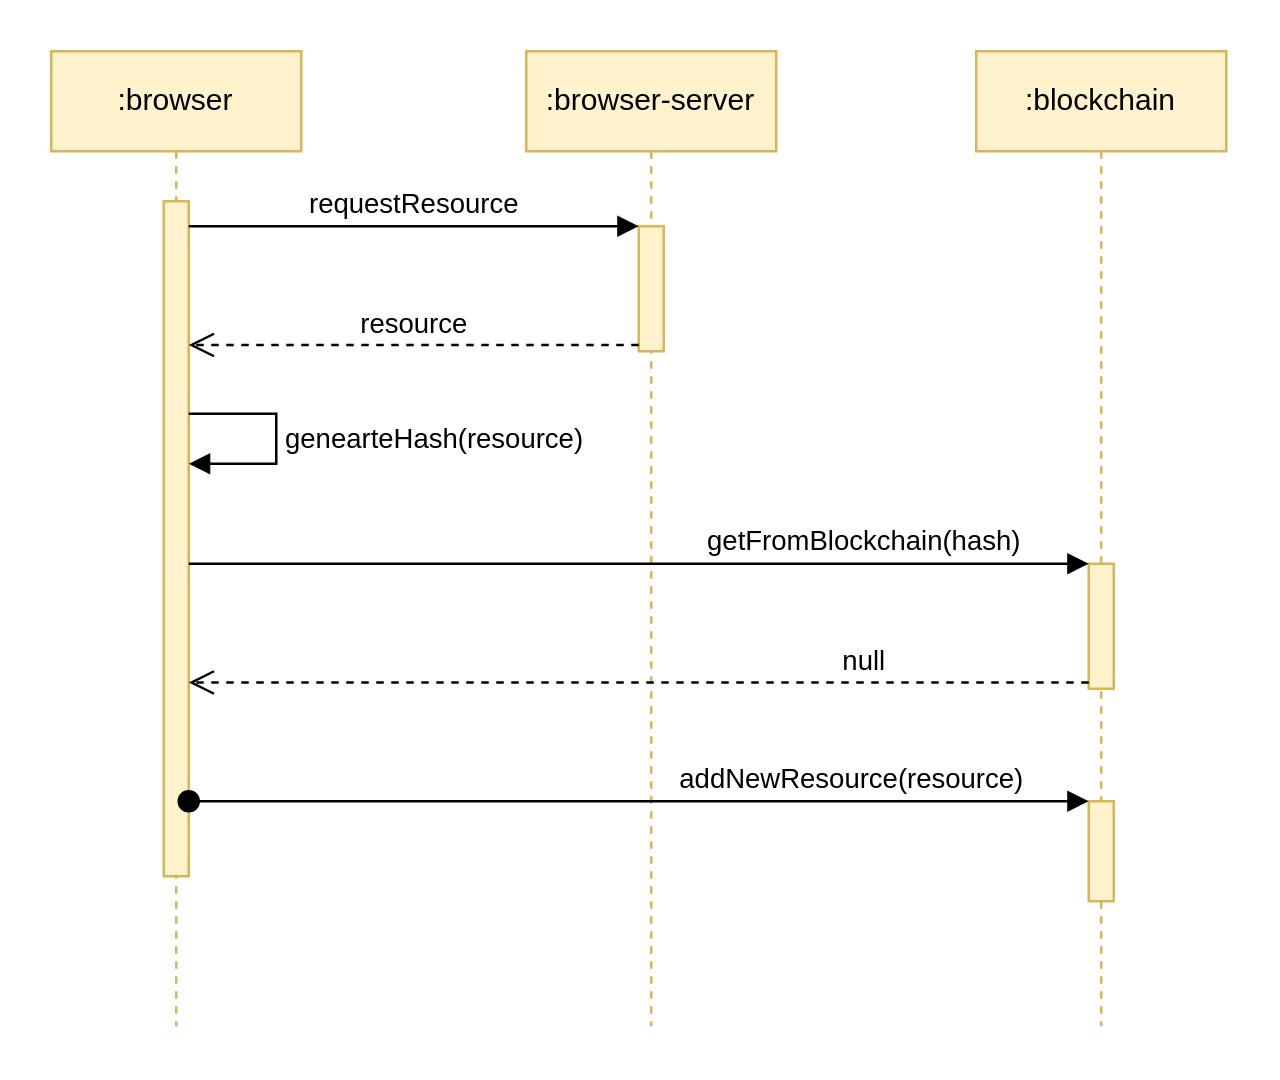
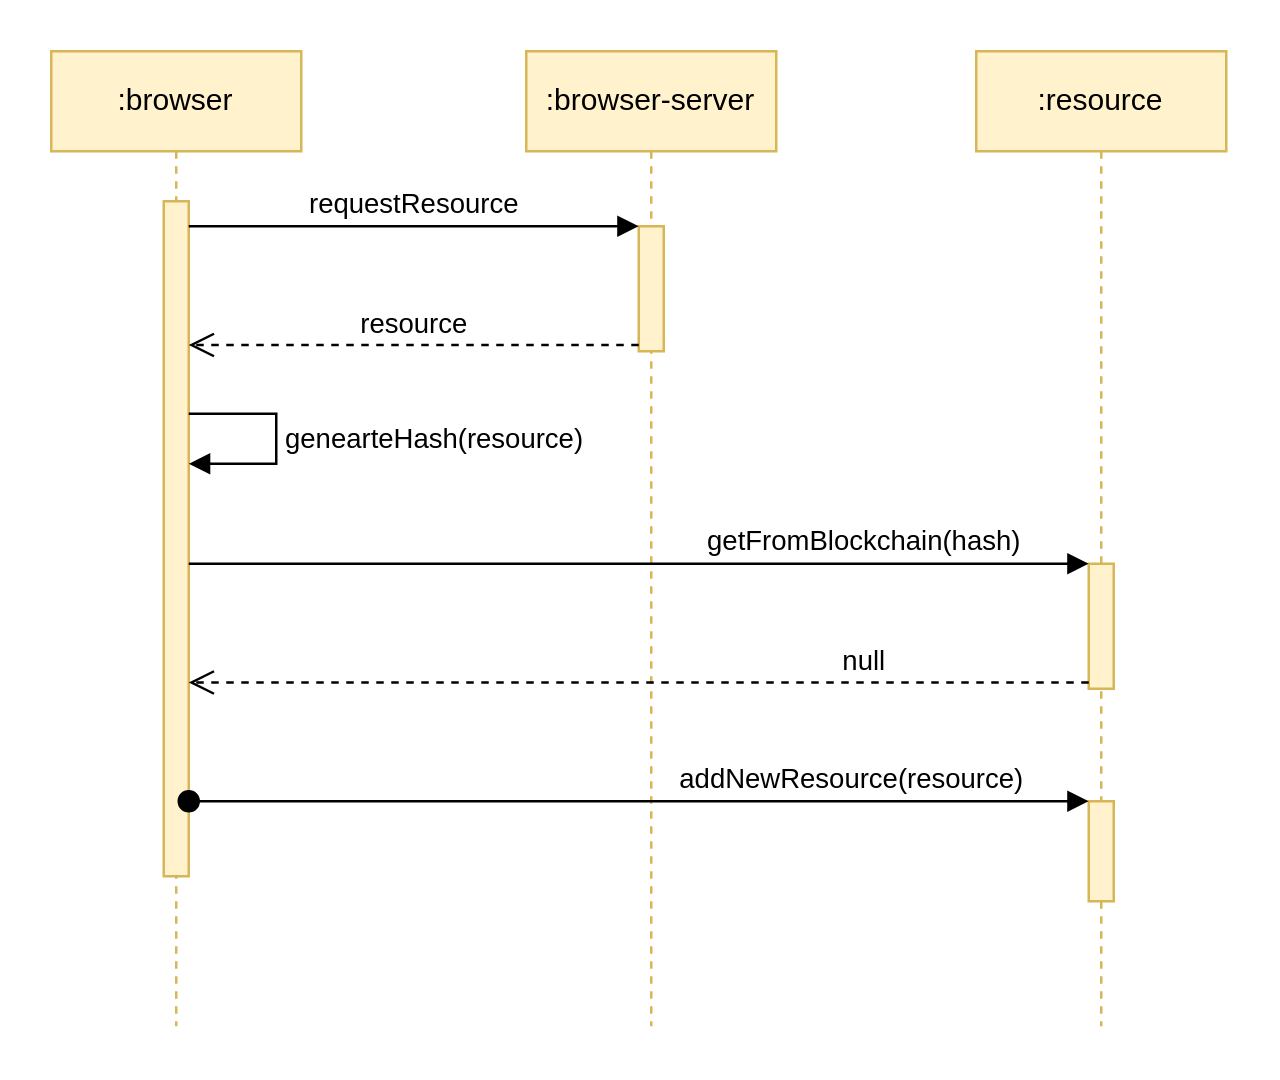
(1101, 101) -> (1101, 101)
